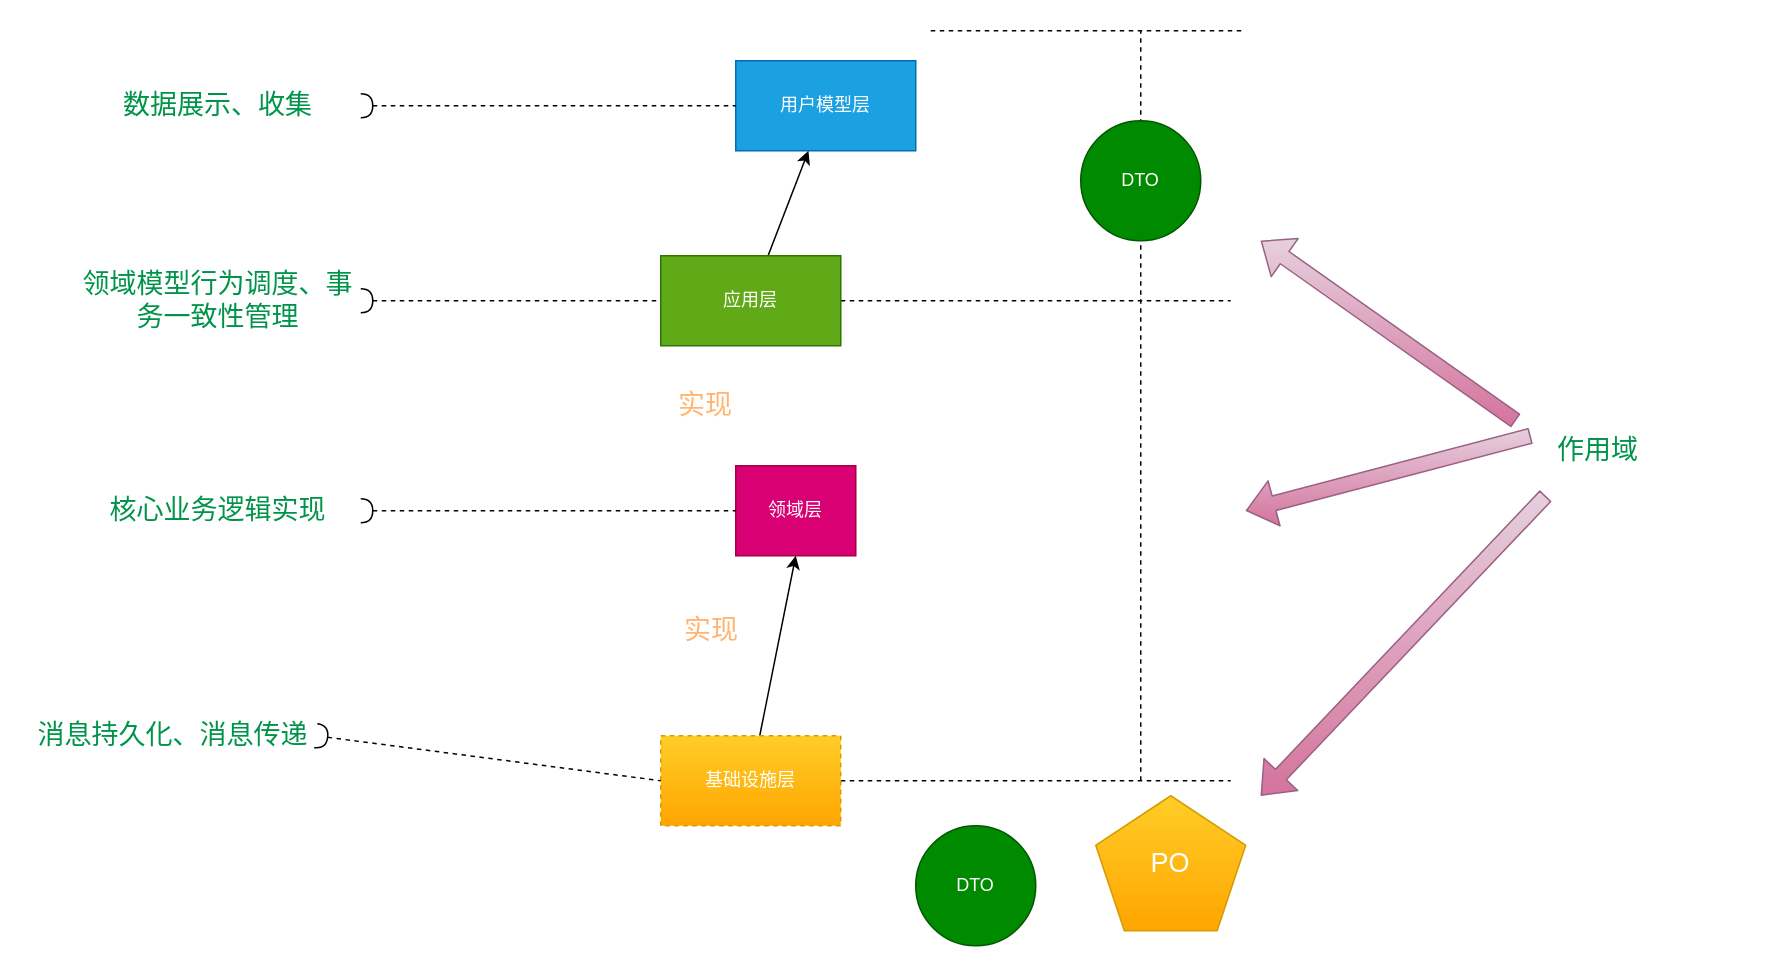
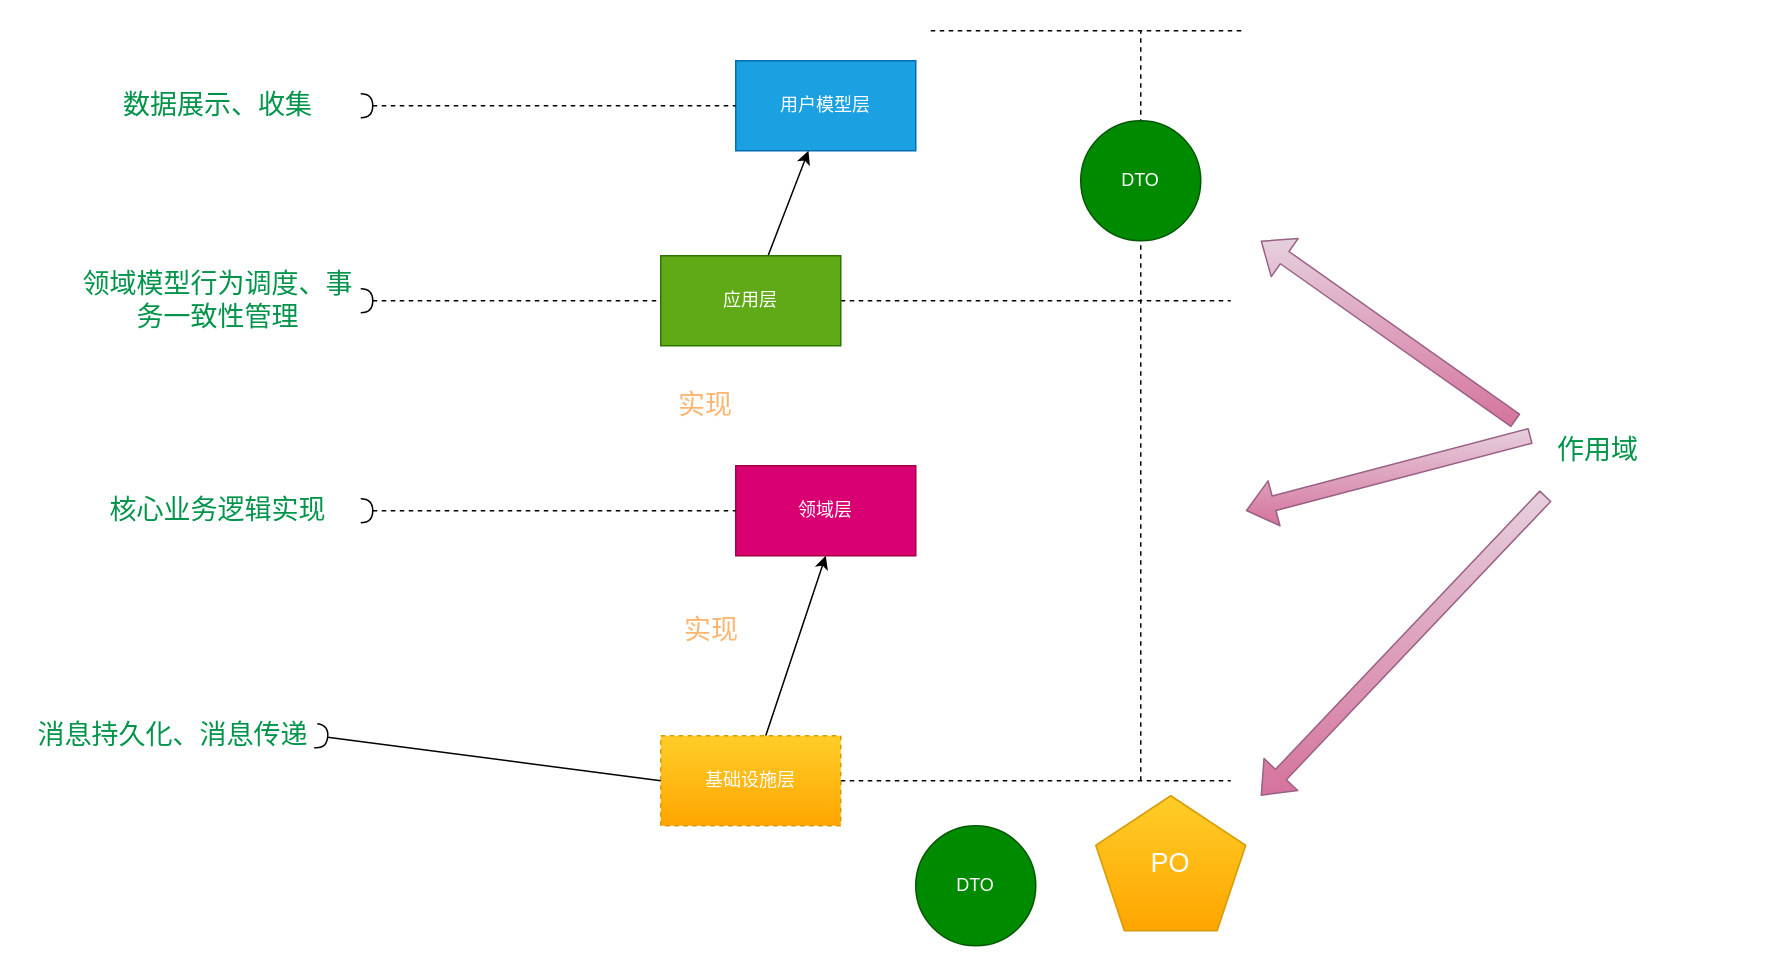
(796, 511) -> (826, 511)
(494, 759) -> (494, 759)
